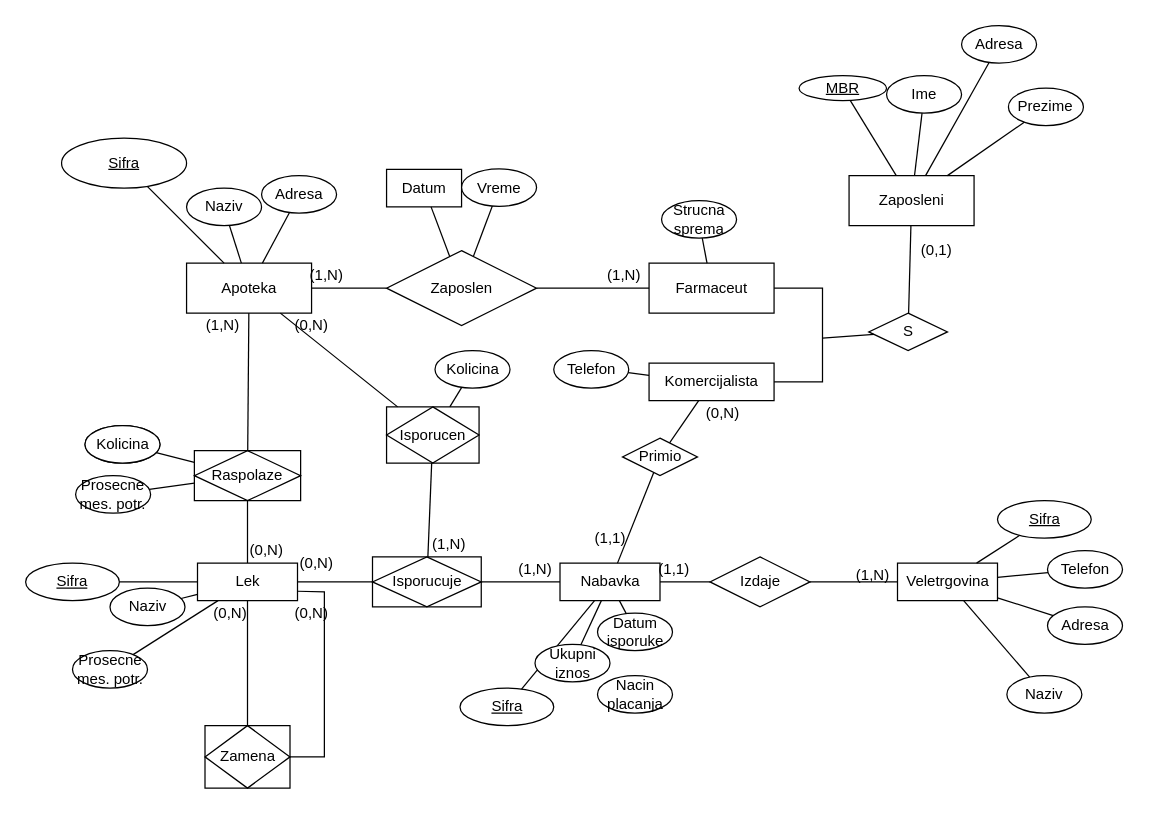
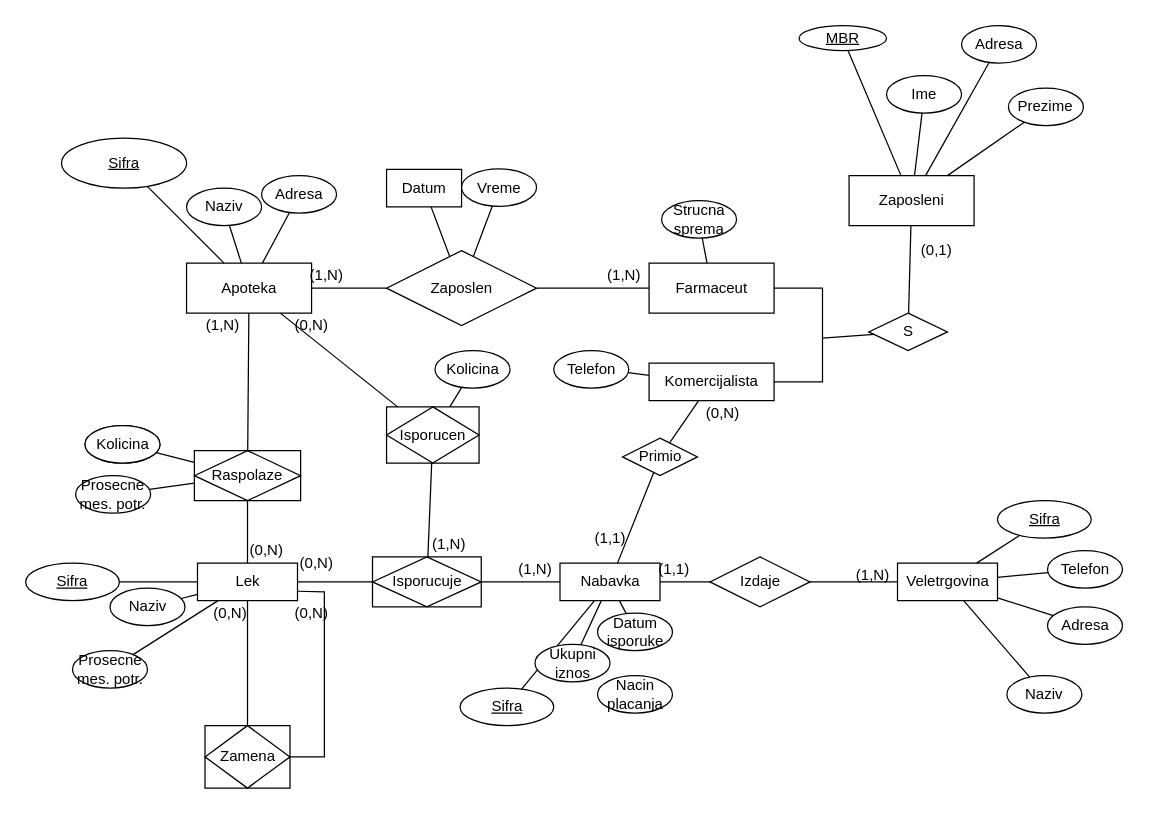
(843, 88) -> (843, 38)
